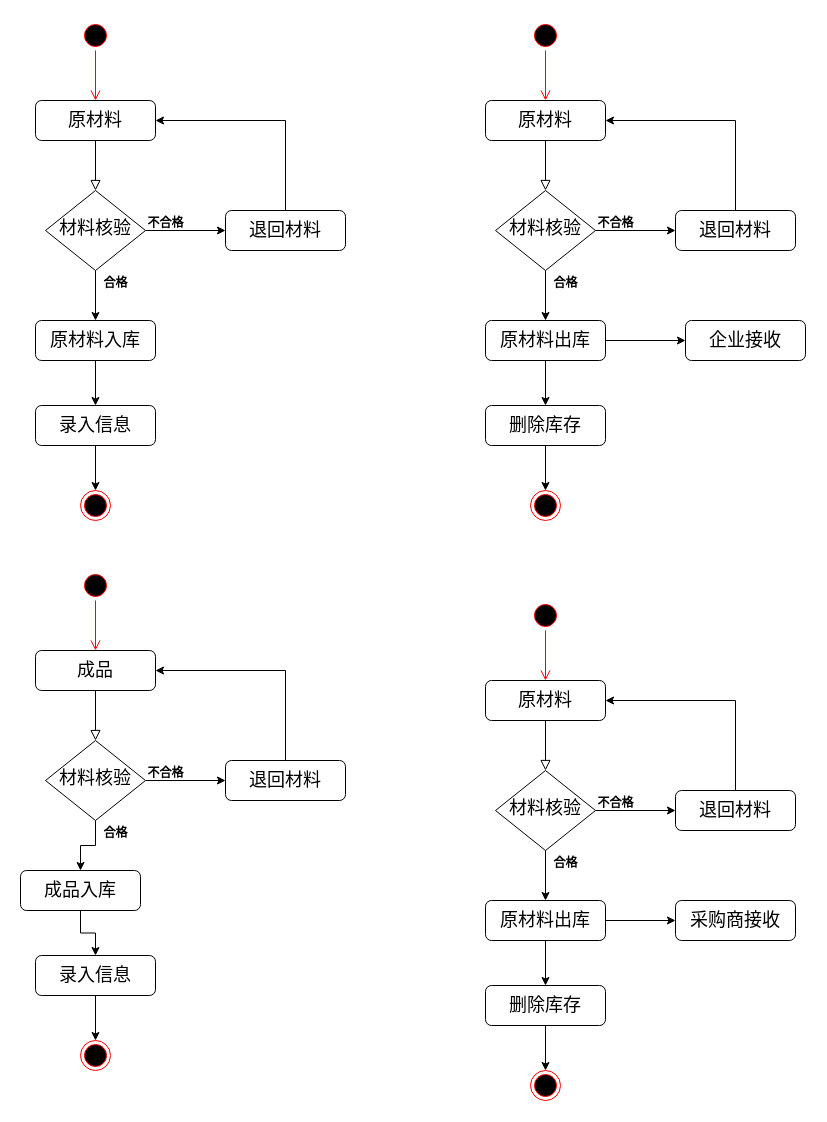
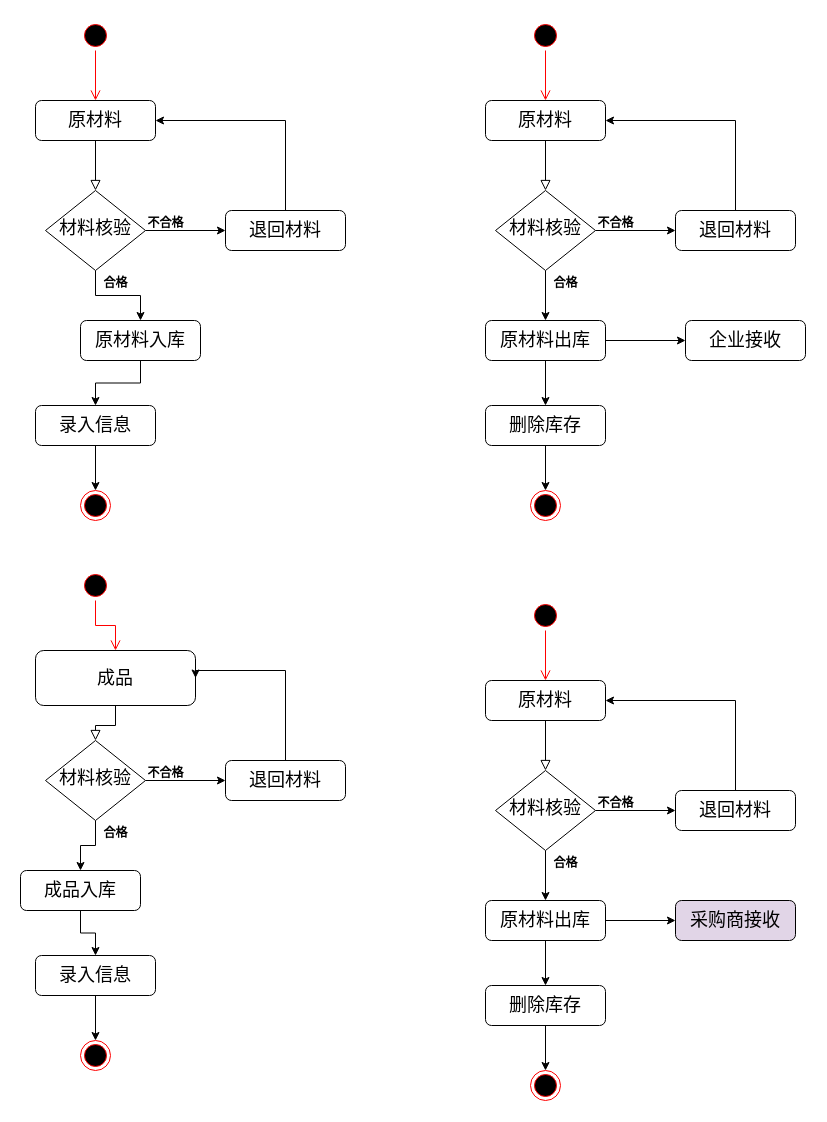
(96, 341) -> (141, 341)
(96, 671) -> (116, 678)
(736, 921) -> (736, 921)
